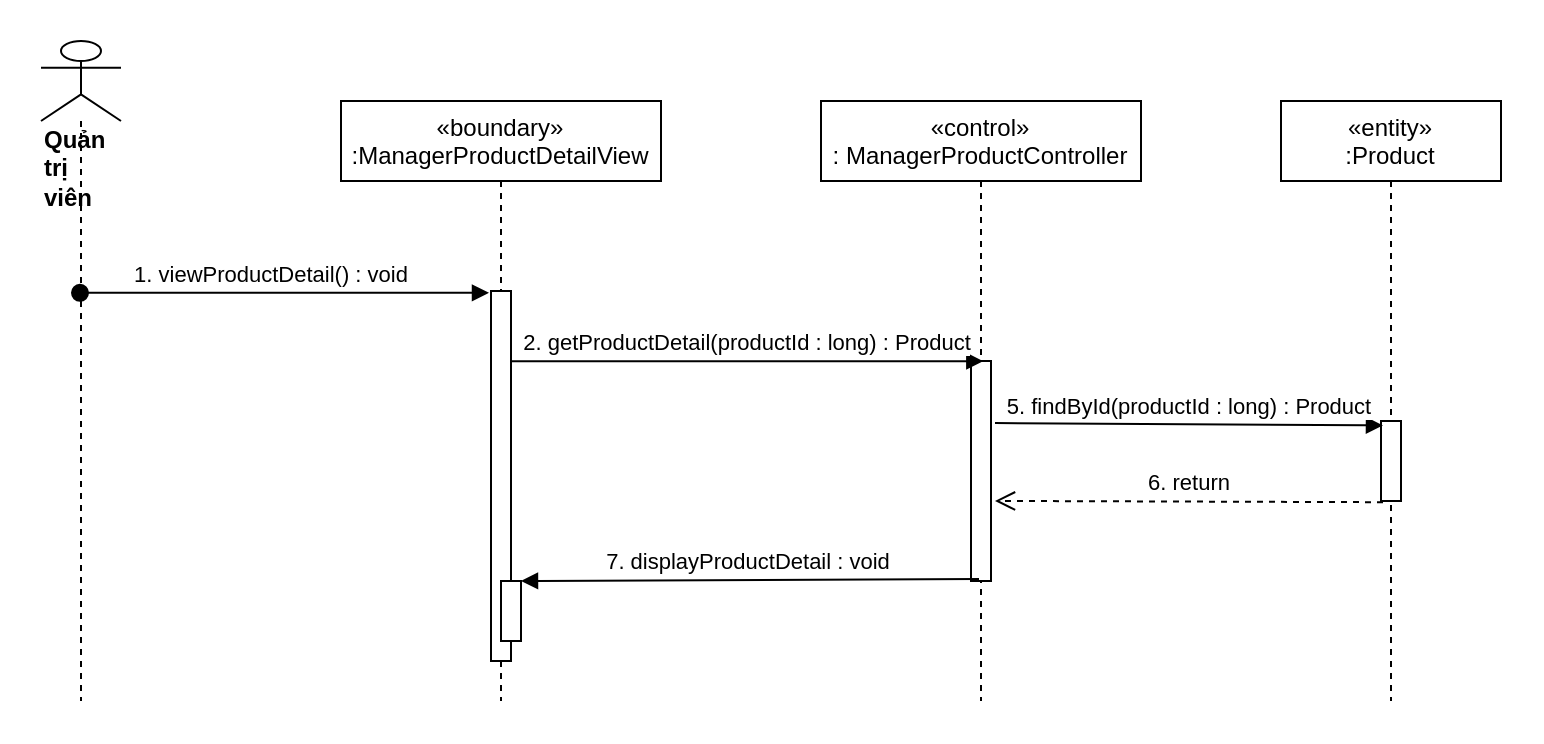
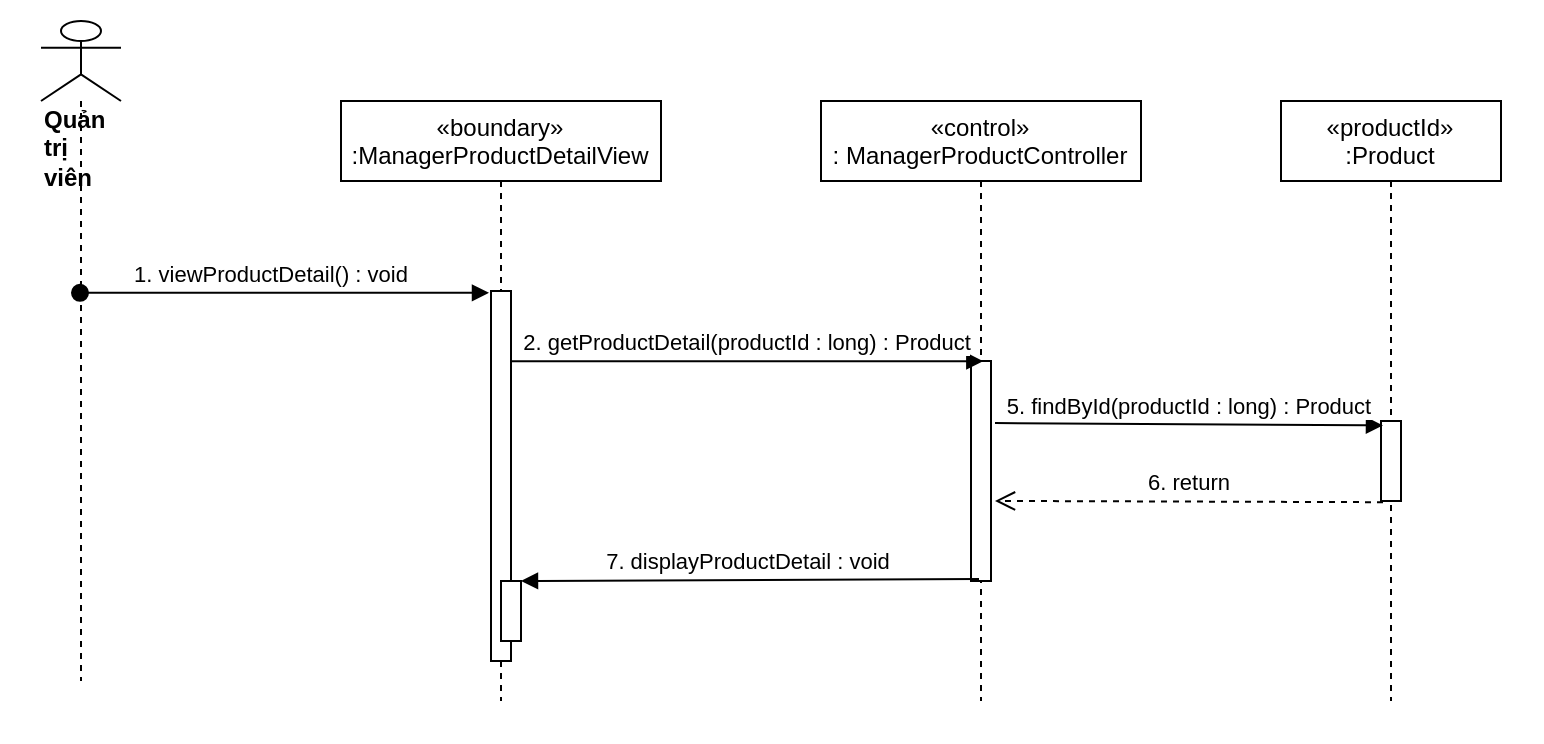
(1390, 128) -> (1390, 128)
(81, 371) -> (81, 351)
